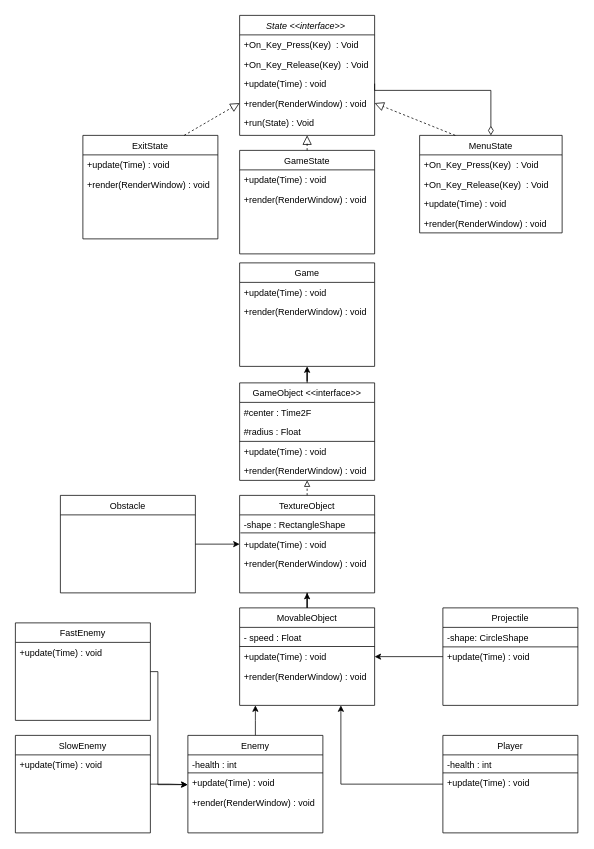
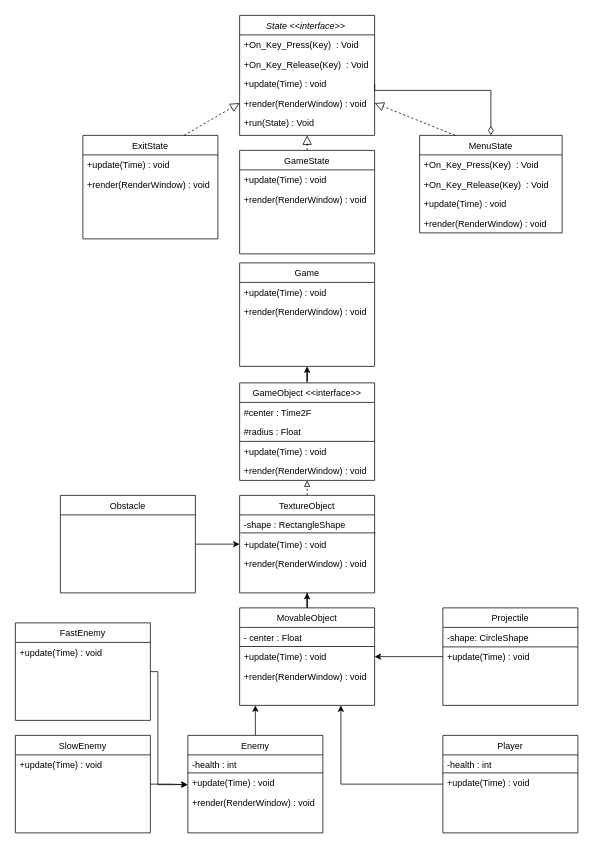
(276, 638) -> (278, 638)
